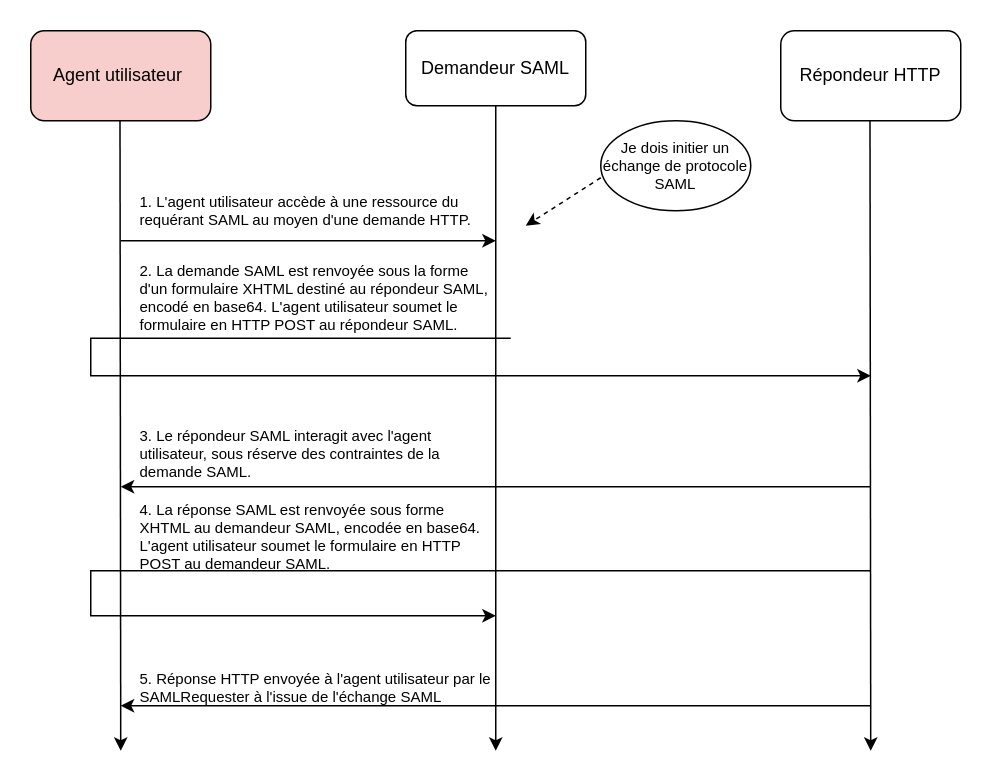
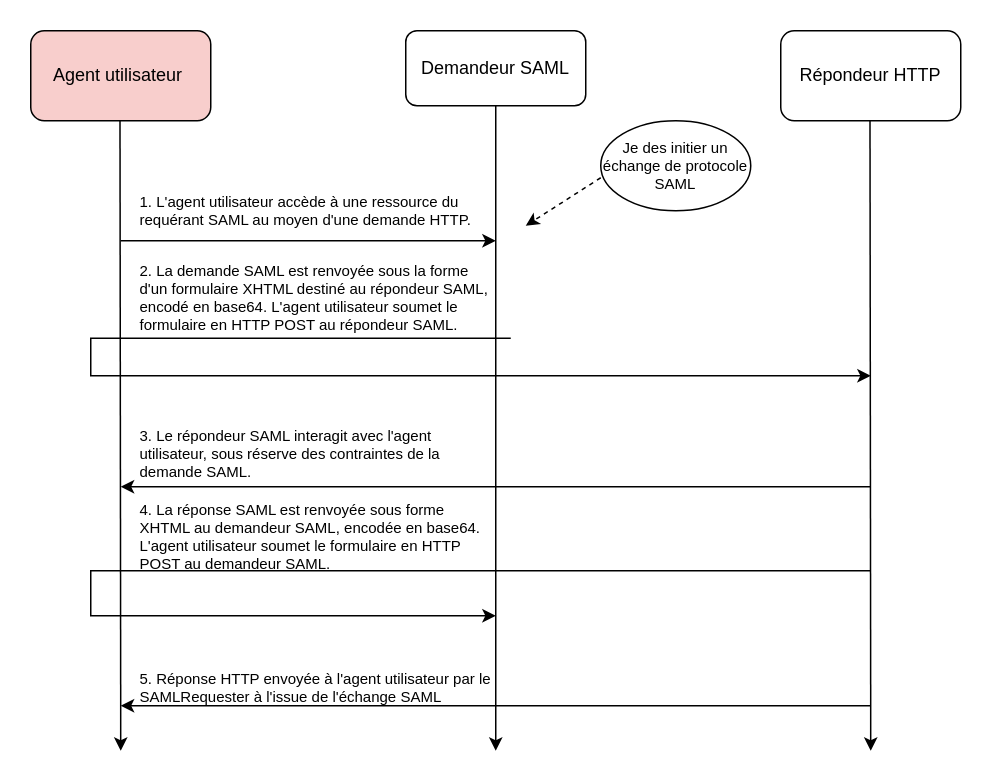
(676, 166) -> (676, 166)
